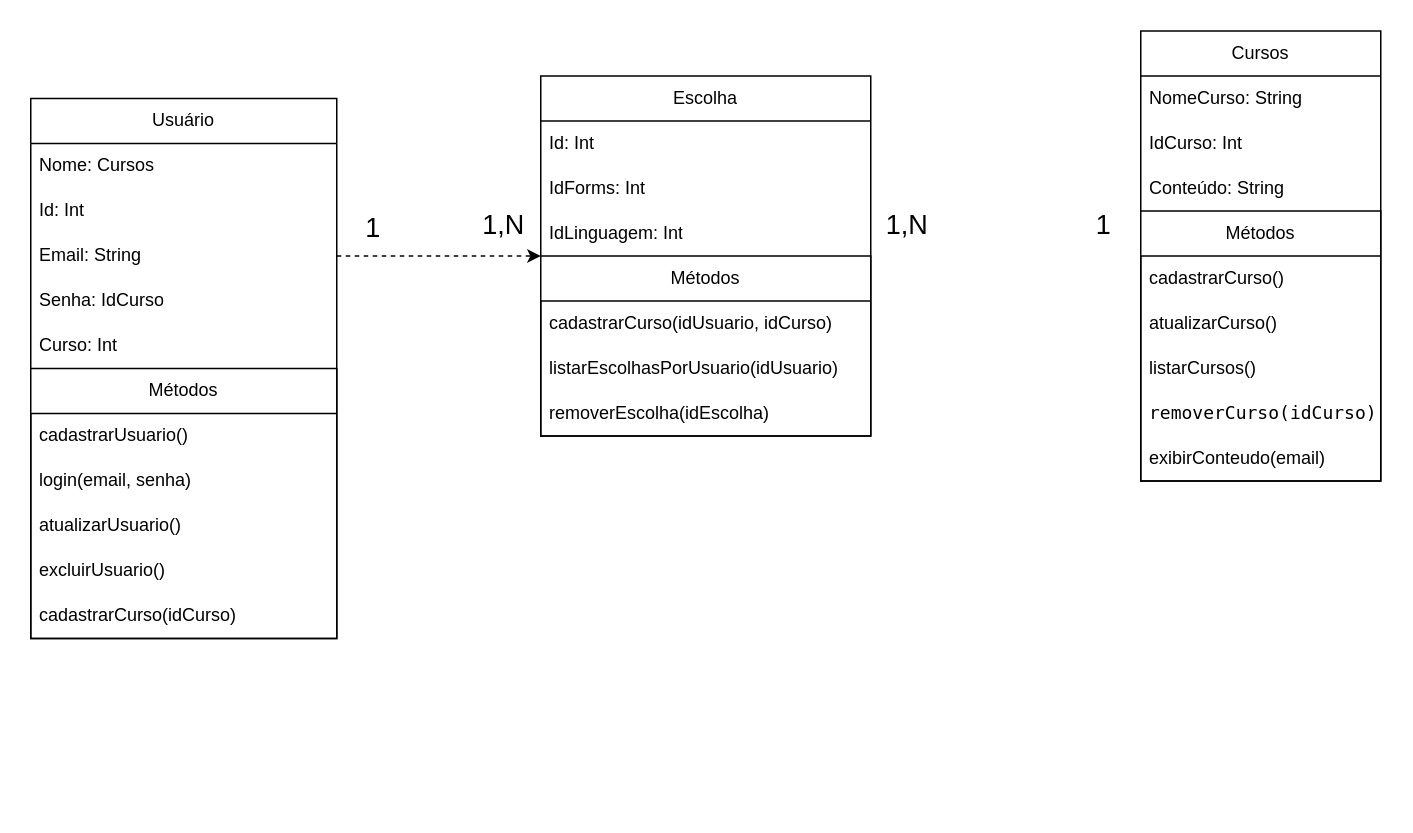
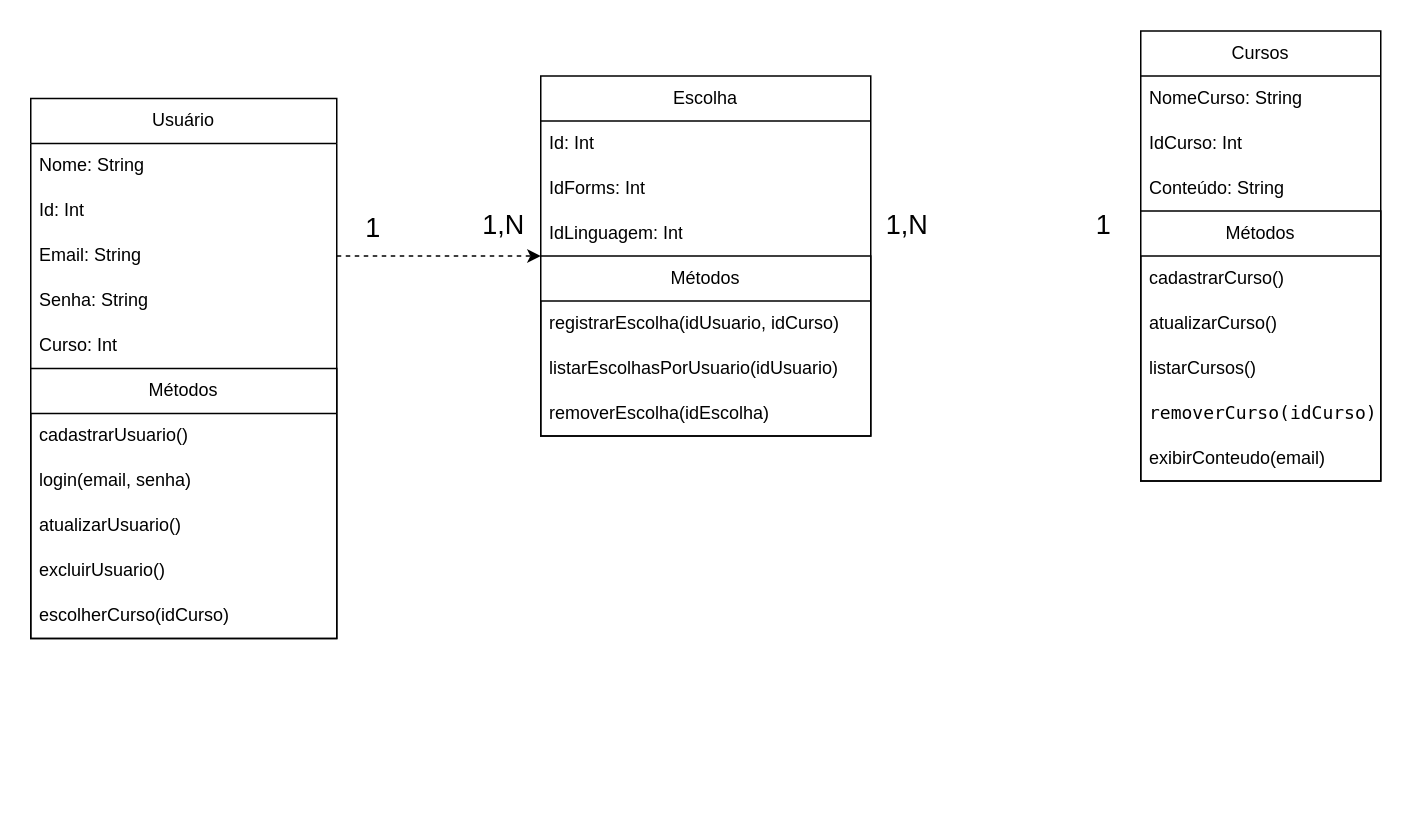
(96, 166) -> (93, 166)
(106, 301) -> (98, 301)
(707, 323) -> (707, 323)
(153, 616) -> (146, 616)
